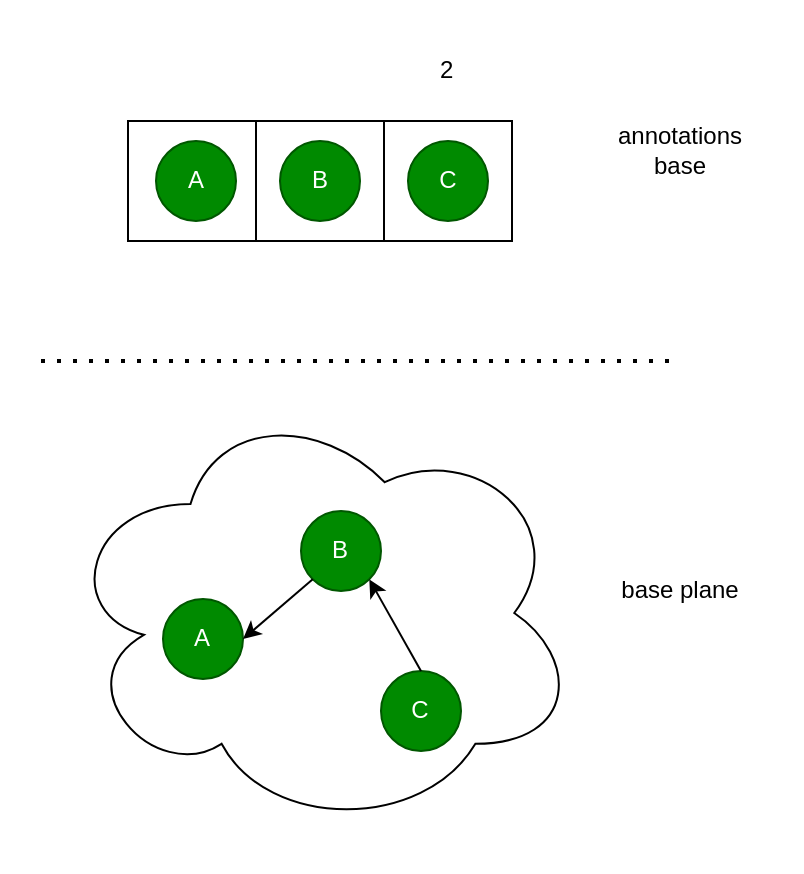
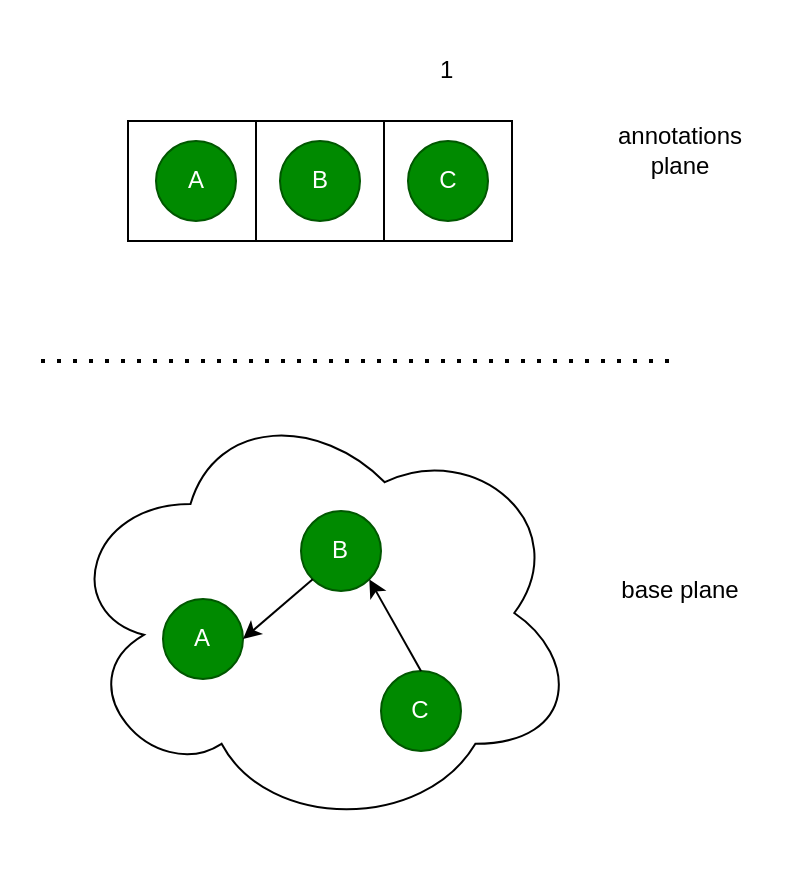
(448, 71) -> (448, 71)
(681, 151) -> (681, 151)
